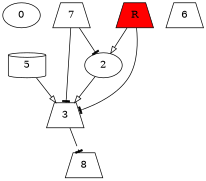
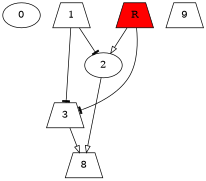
(72, 15) -> (72, 15)
(185, 15) -> (185, 15)
(27, 65) -> none
(87, 87) -> (94, 112)
(73, 137) -> (73, 137)
